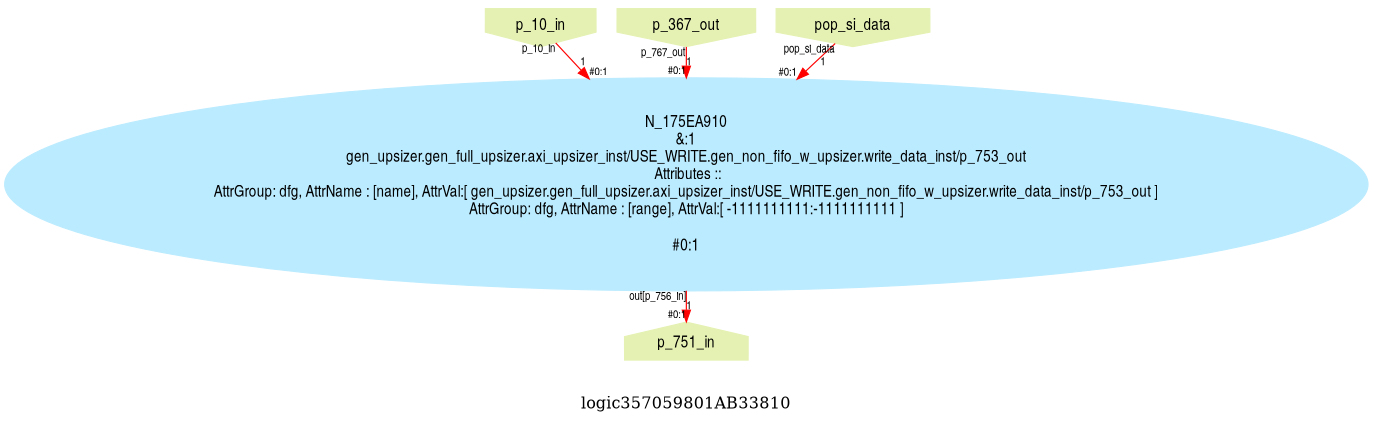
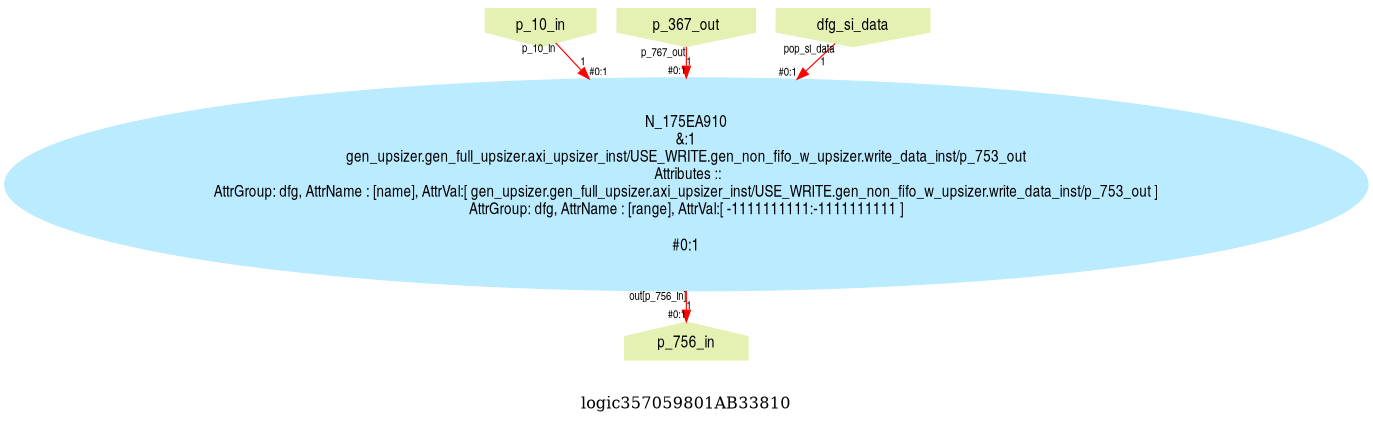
(853, 26) -> (853, 26)
(686, 343) -> (686, 343)
